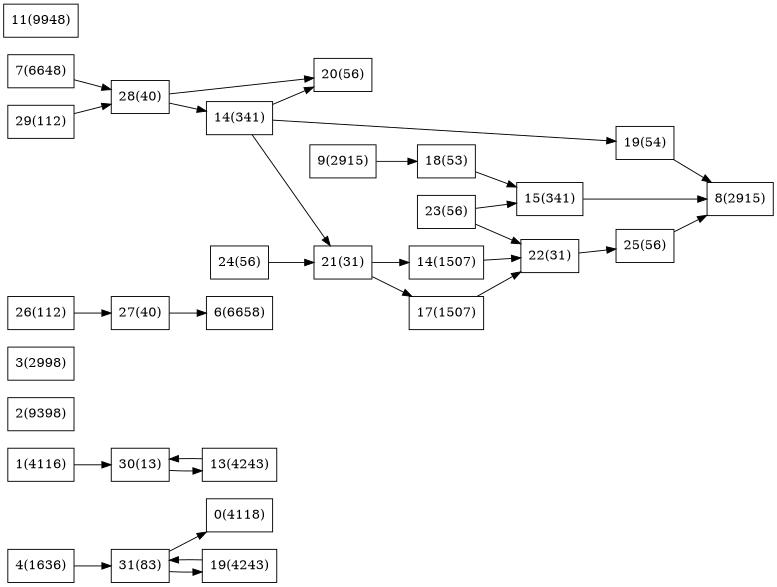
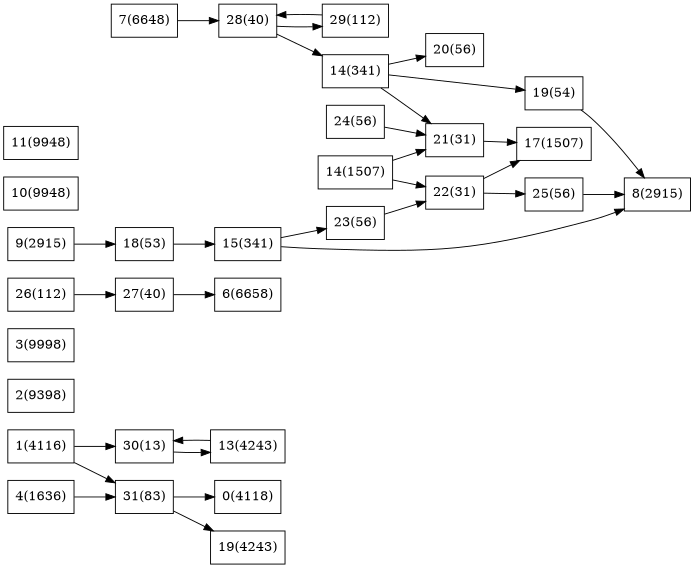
(237, 86) -> (295, 27)
none -> (41, 194)
(491, 206) -> (299, 234)
(386, 263) -> (405, 156)
(495, 286) -> (498, 172)
(41, 364) -> (41, 345)
(190, 560) -> (91, 471)
